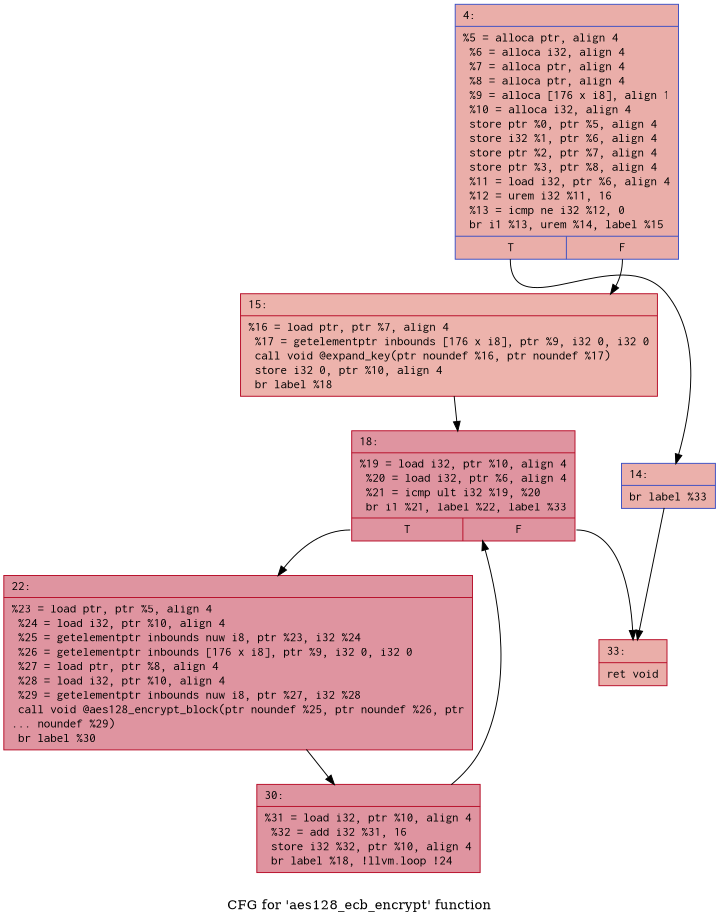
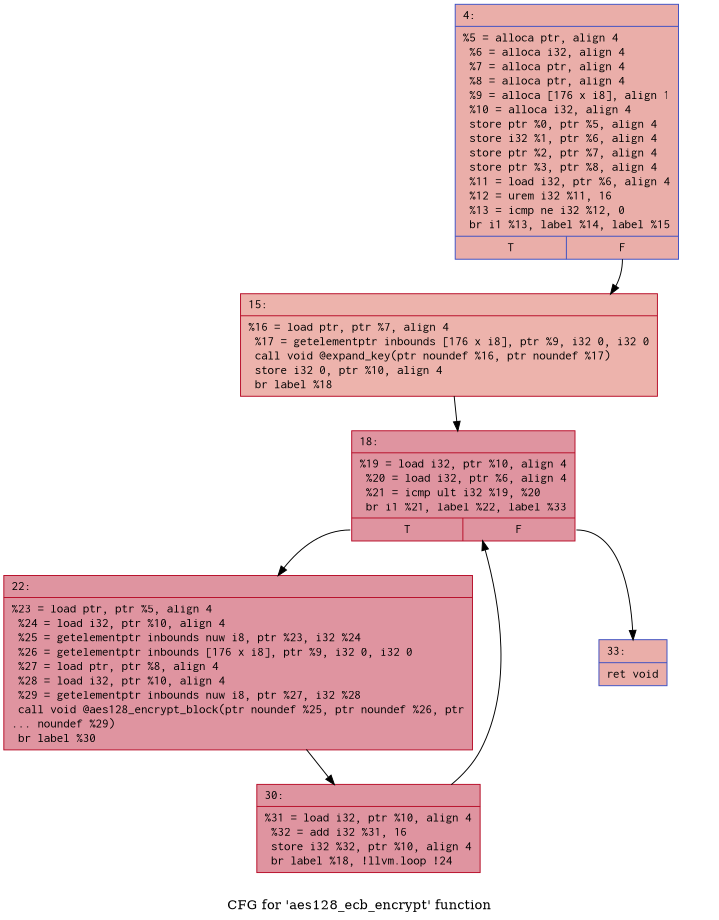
(564, 224) -> (567, 224)
(668, 486) -> none
(633, 663) -> (633, 663)
